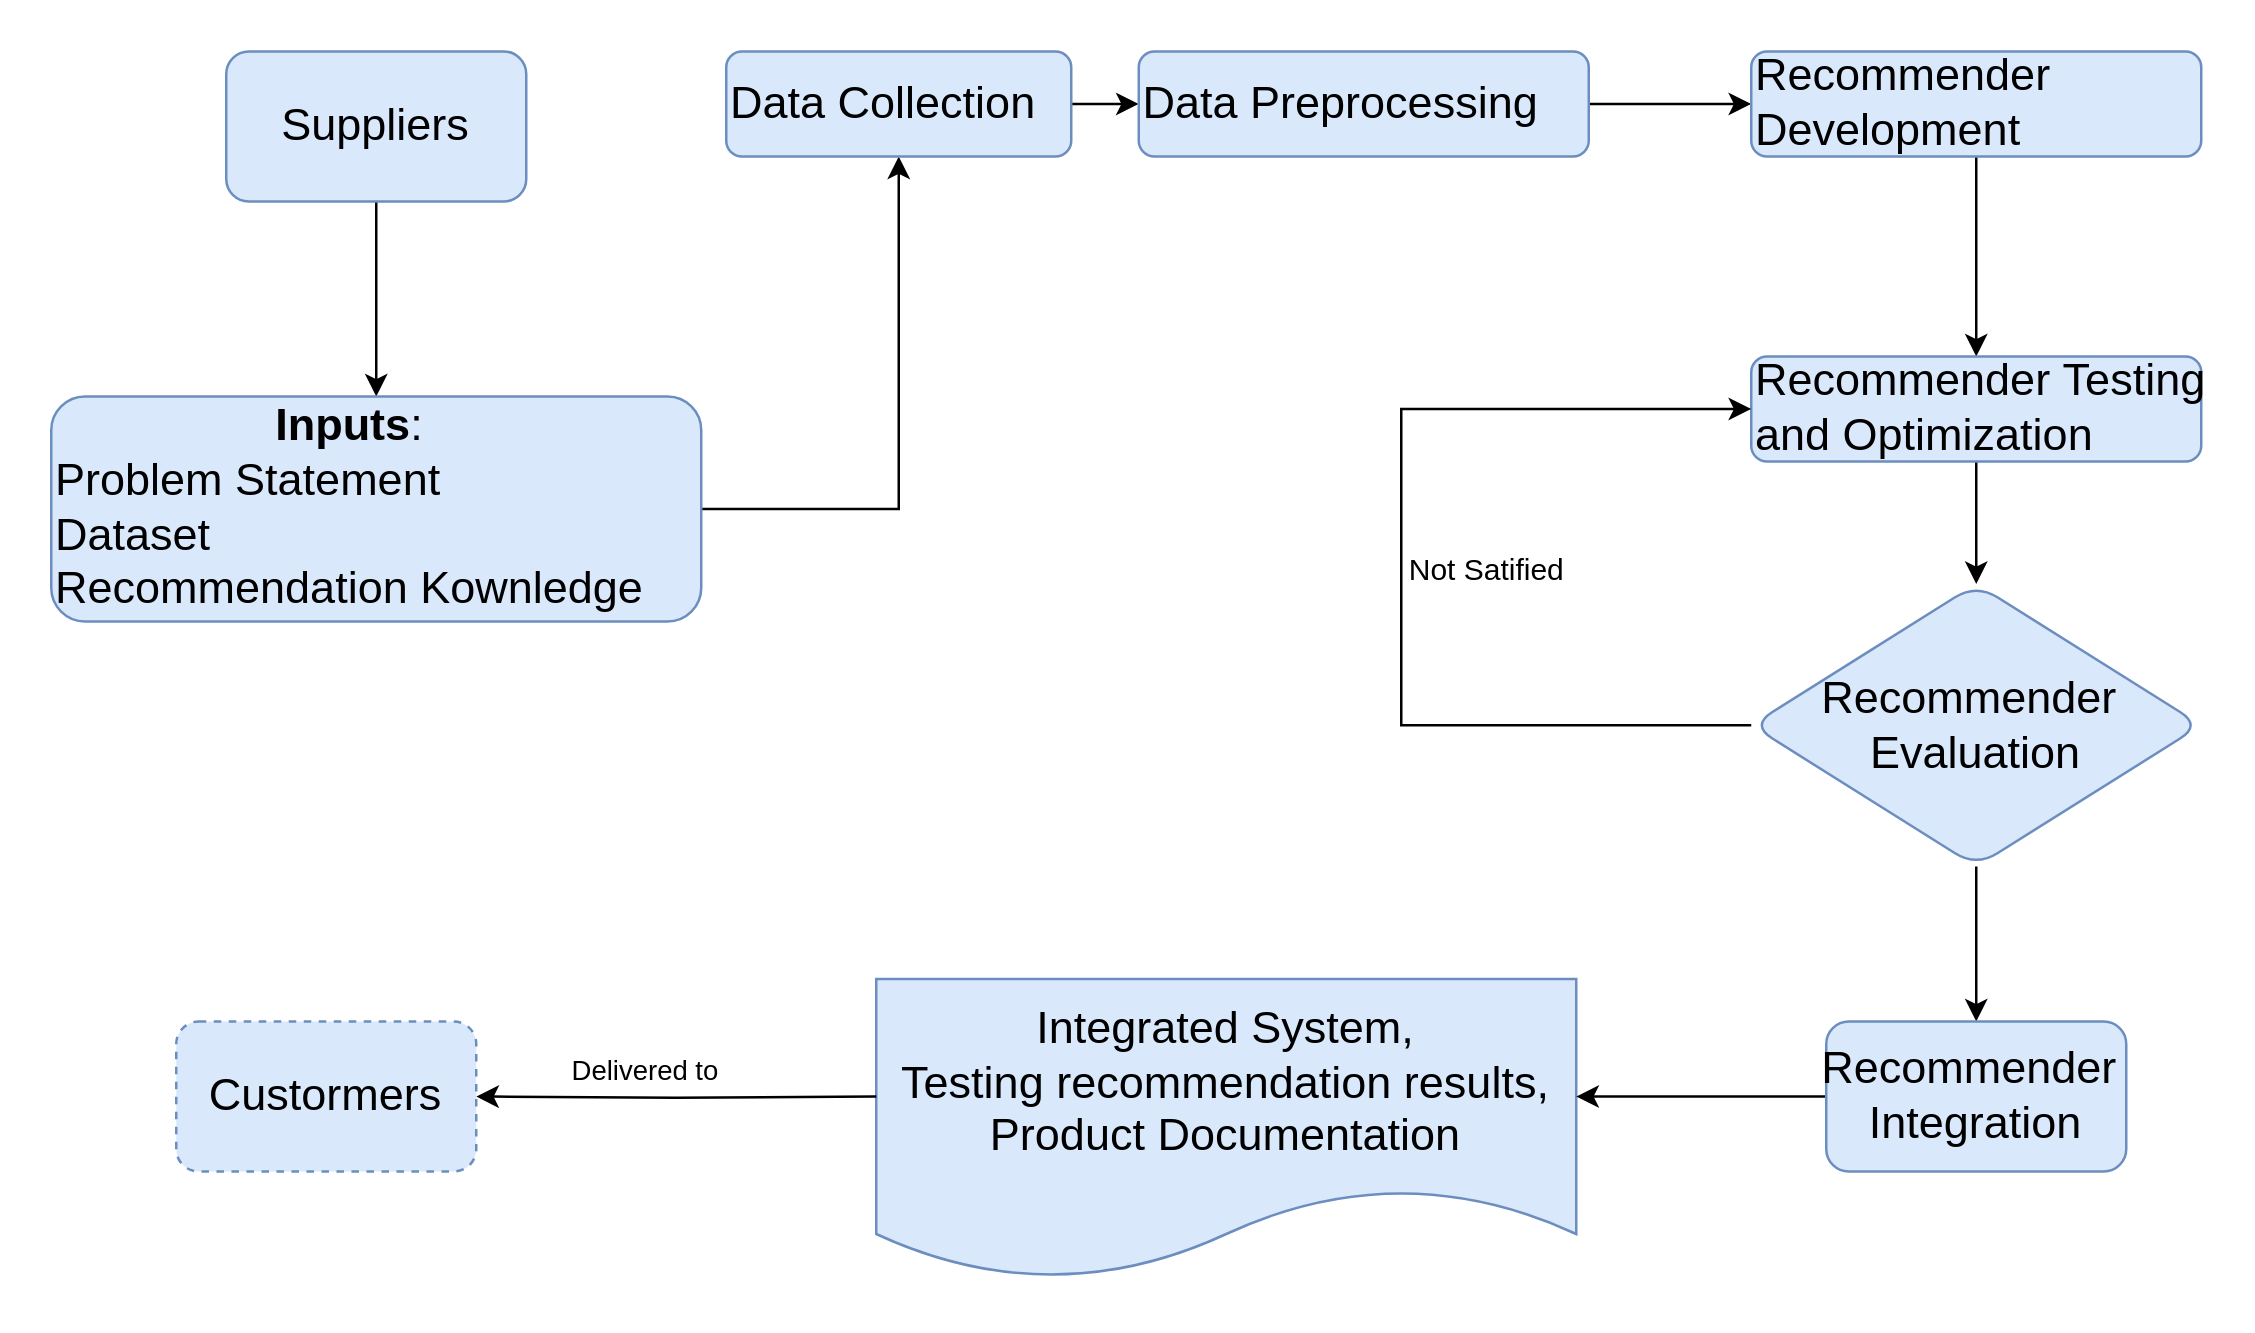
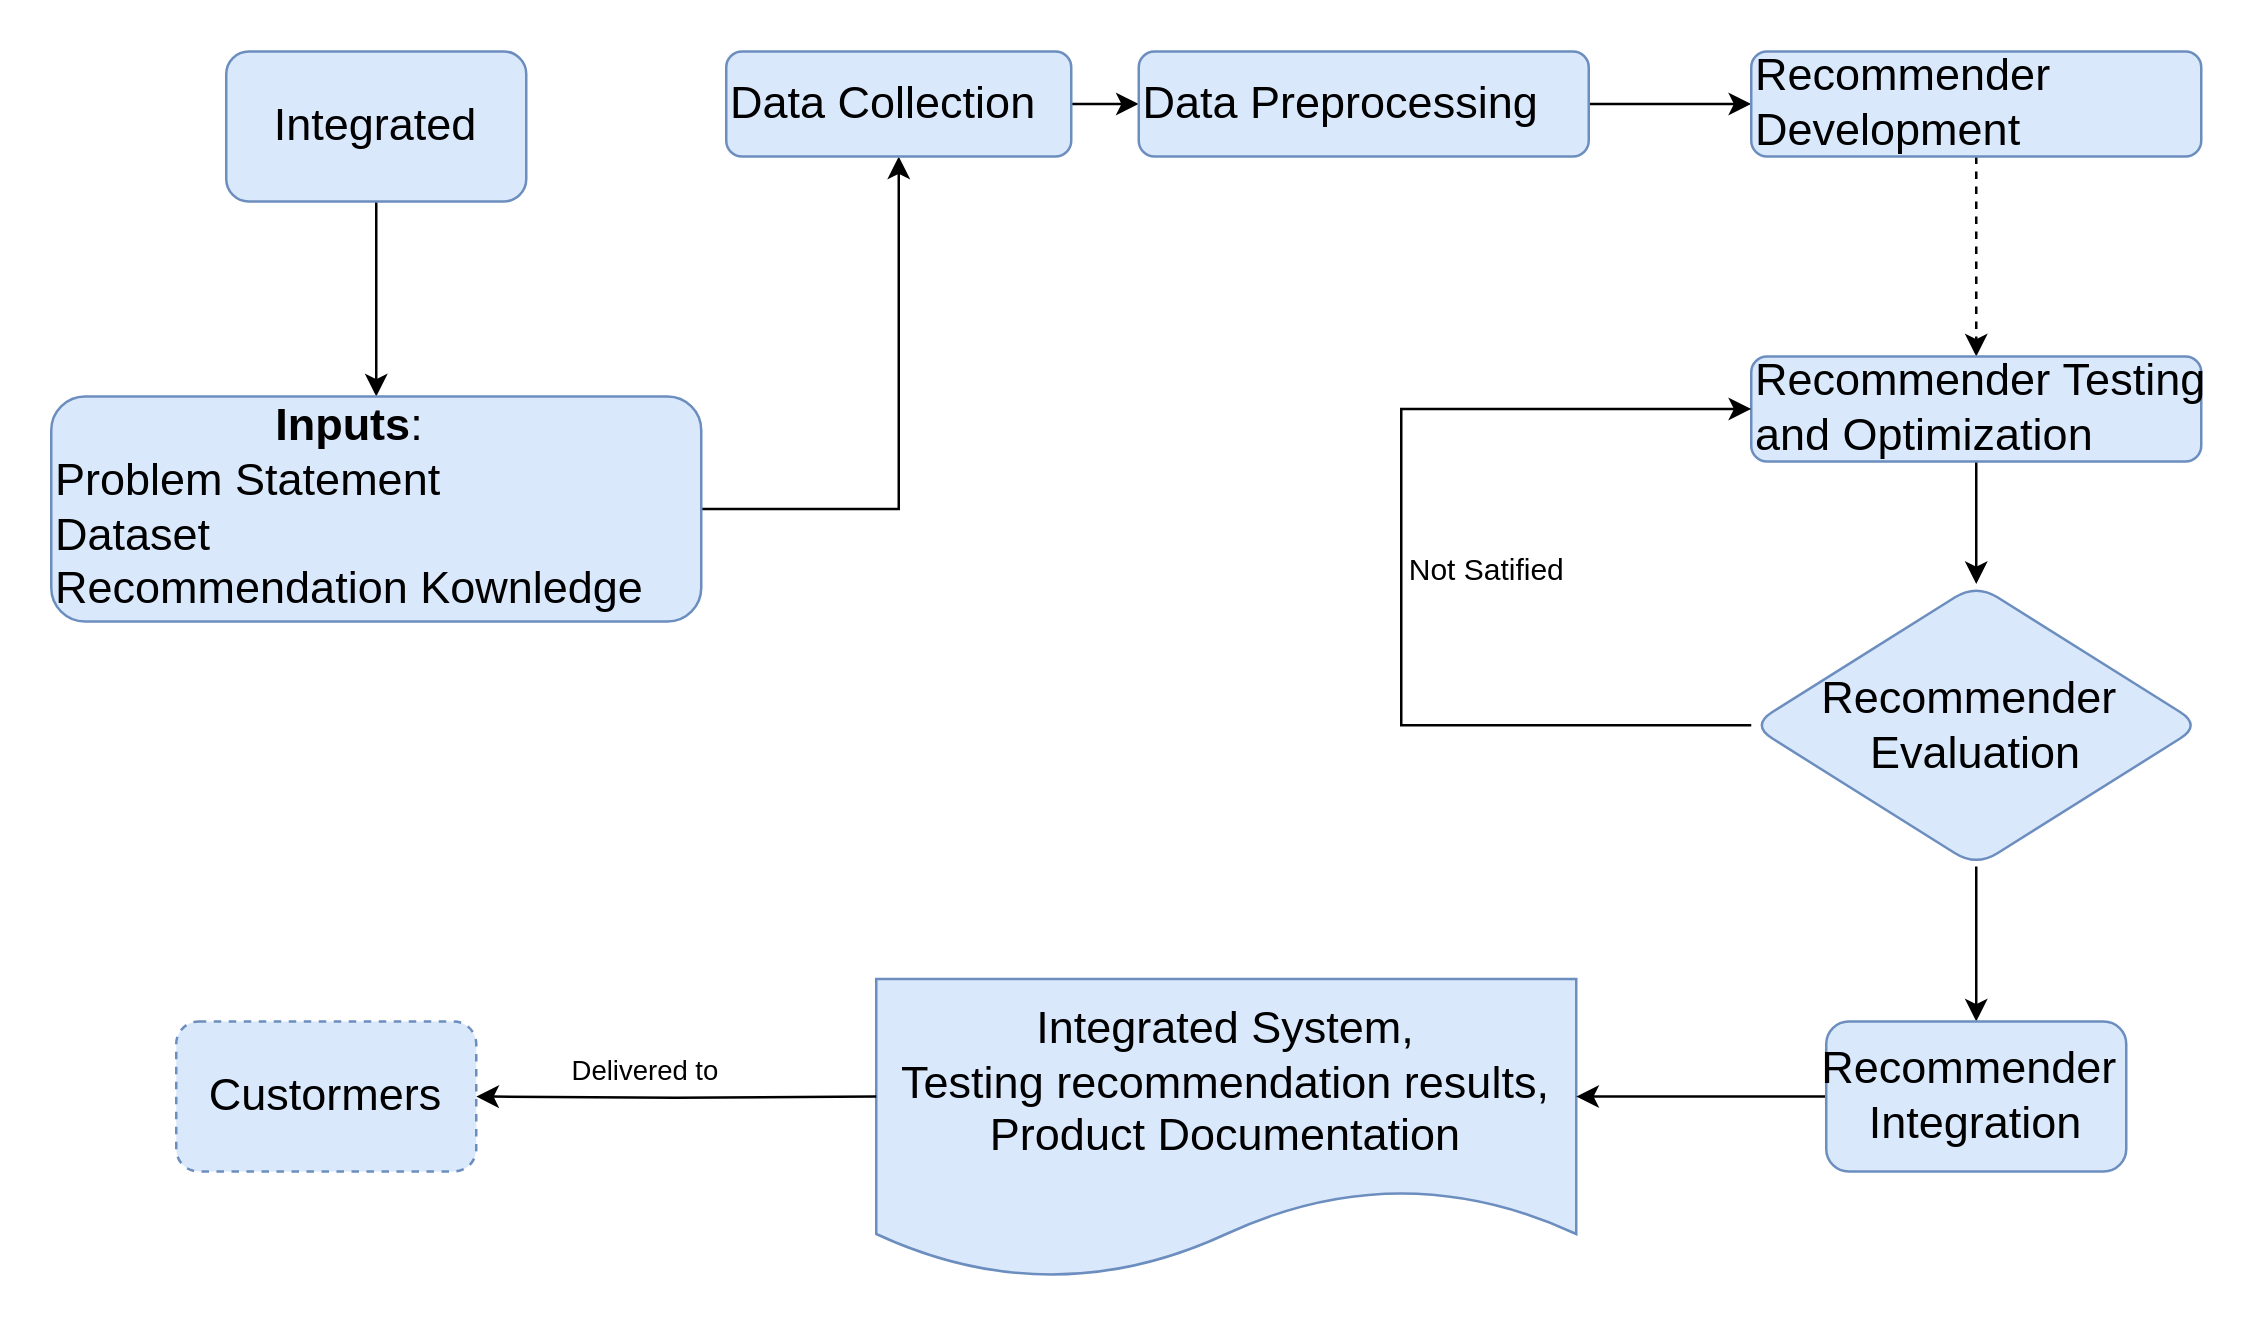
(376, 126) -> (376, 126)
(1976, 247) -> (1976, 247)
